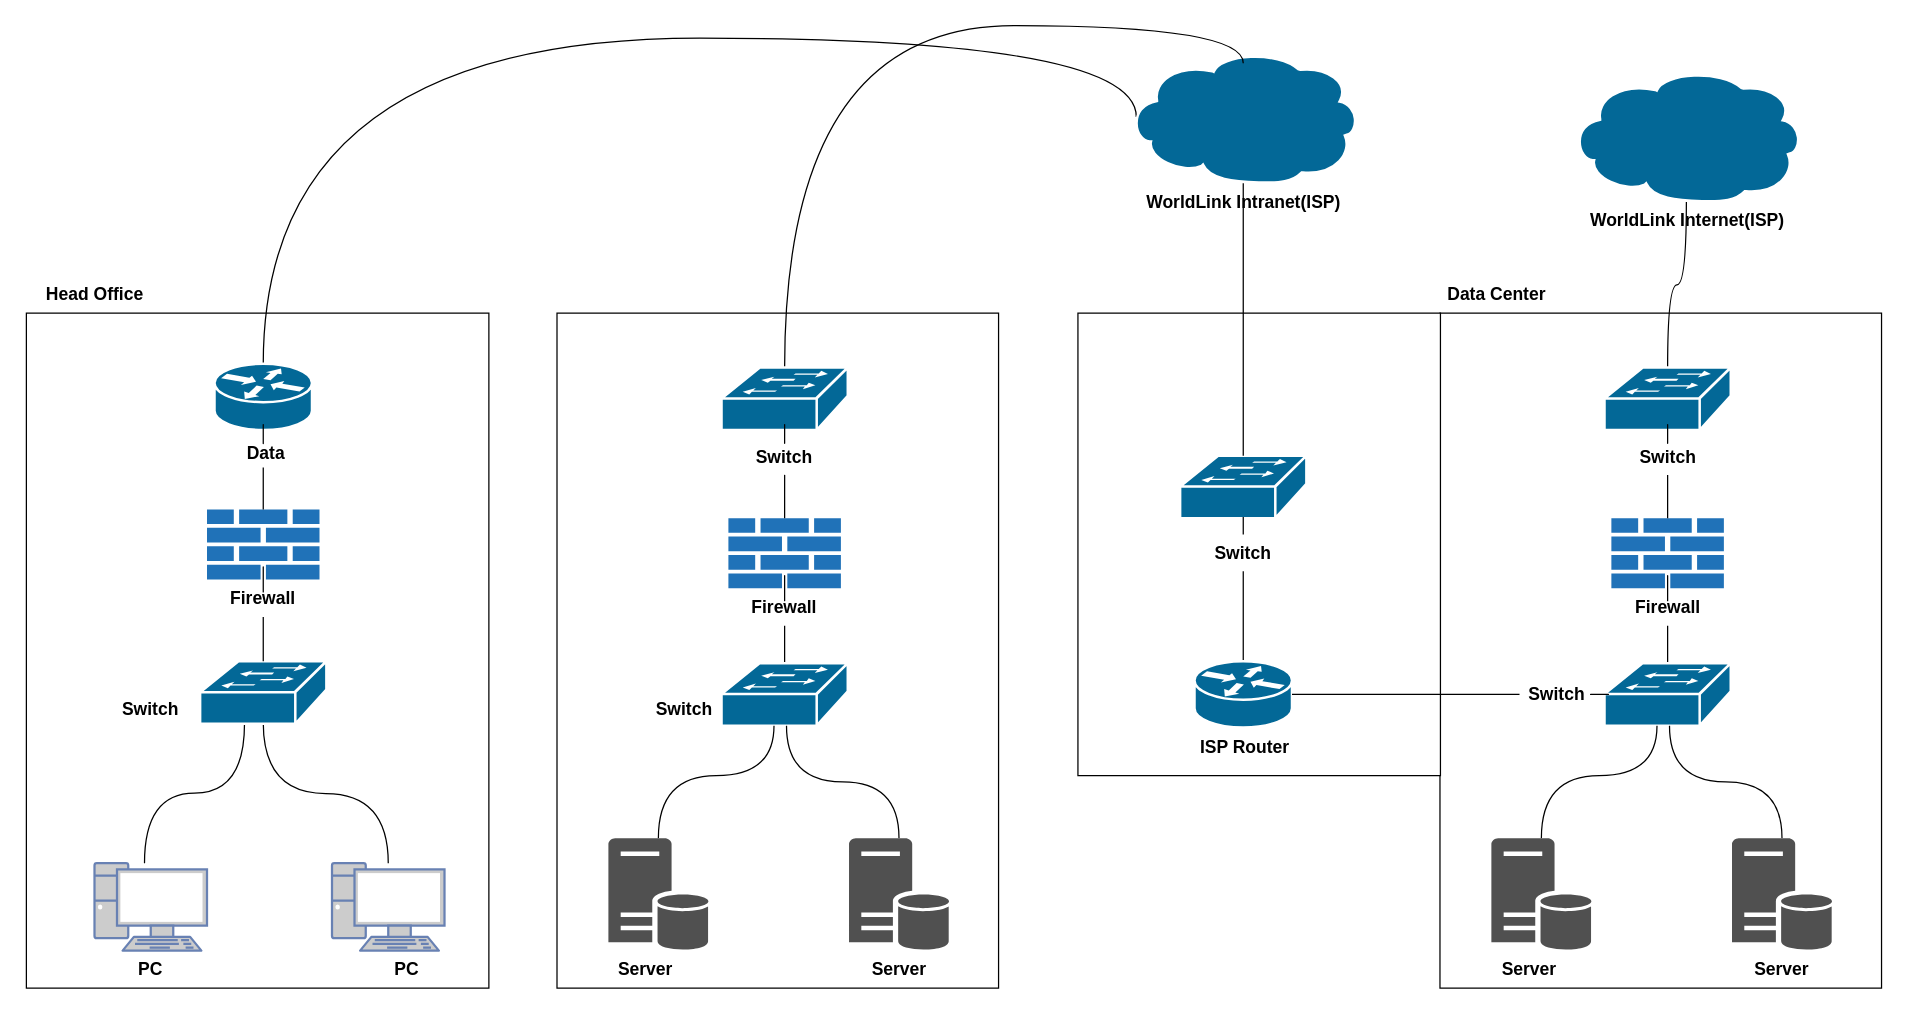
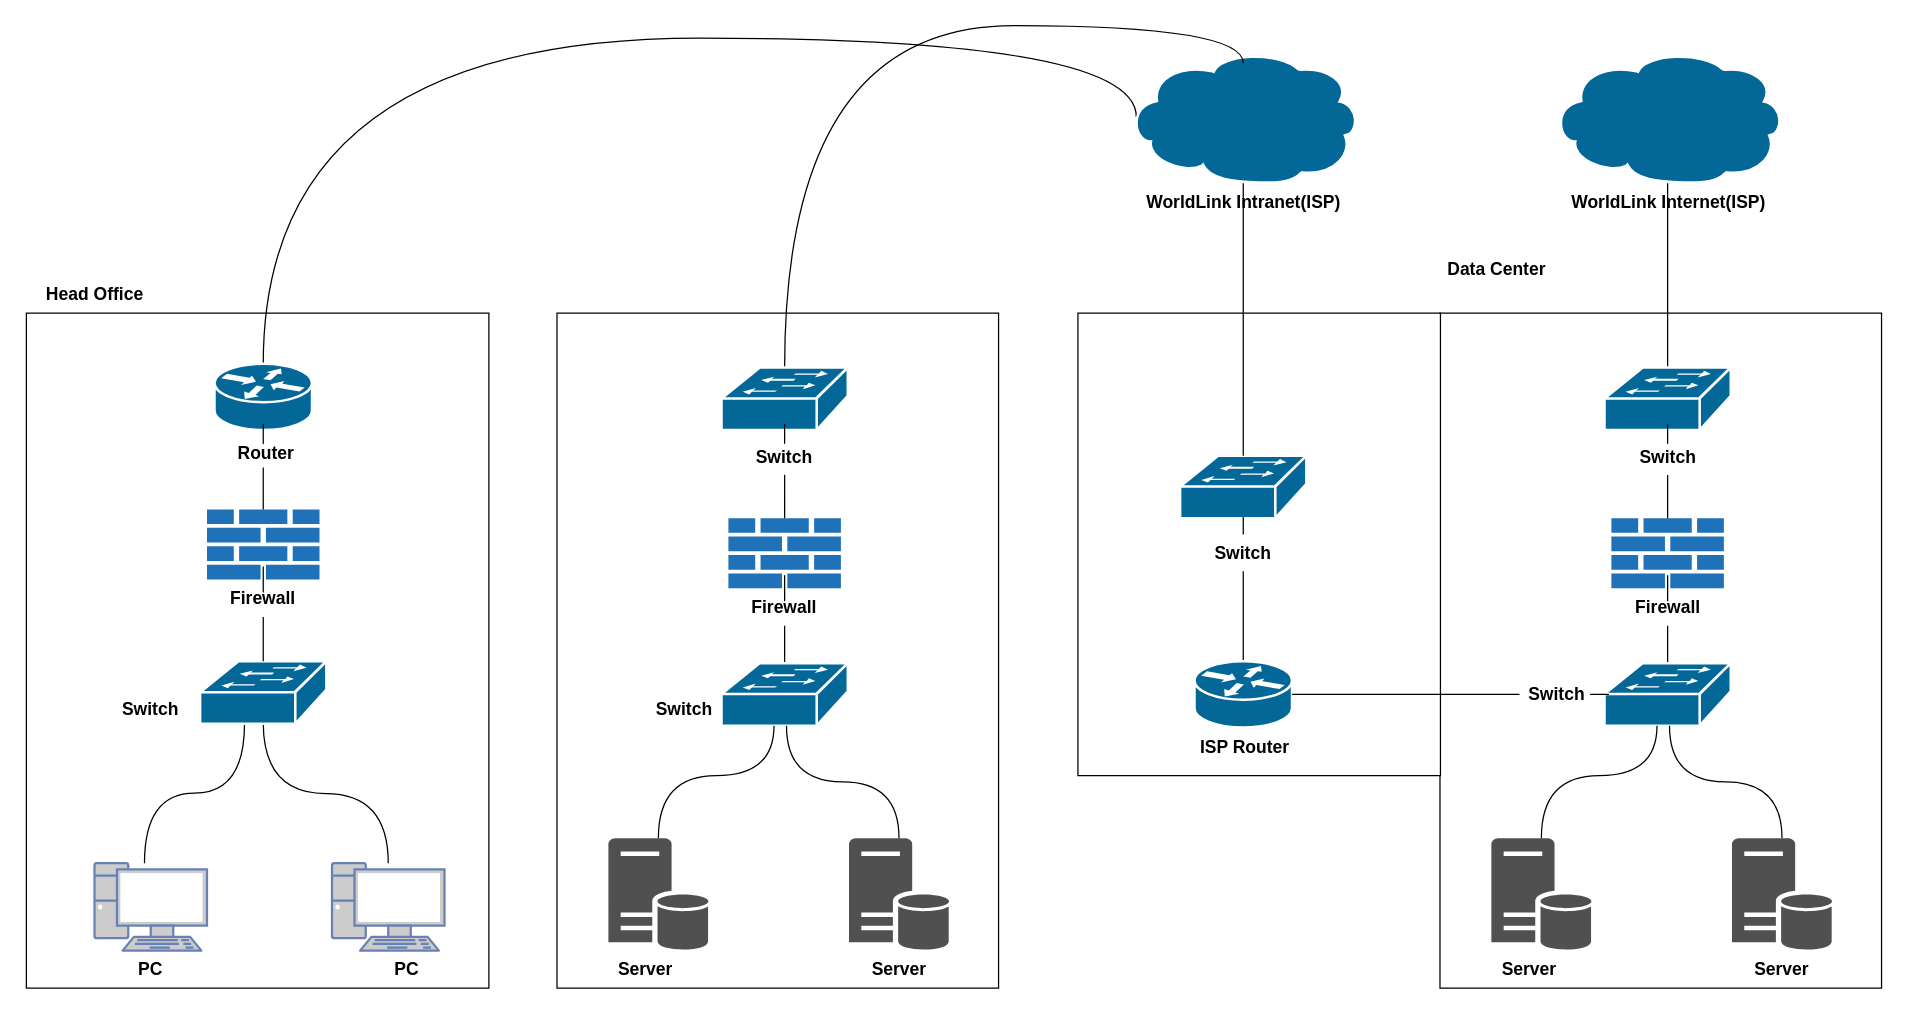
(1686, 136) -> (1668, 117)
(1497, 294) -> (1497, 269)
(264, 453) -> (264, 453)
